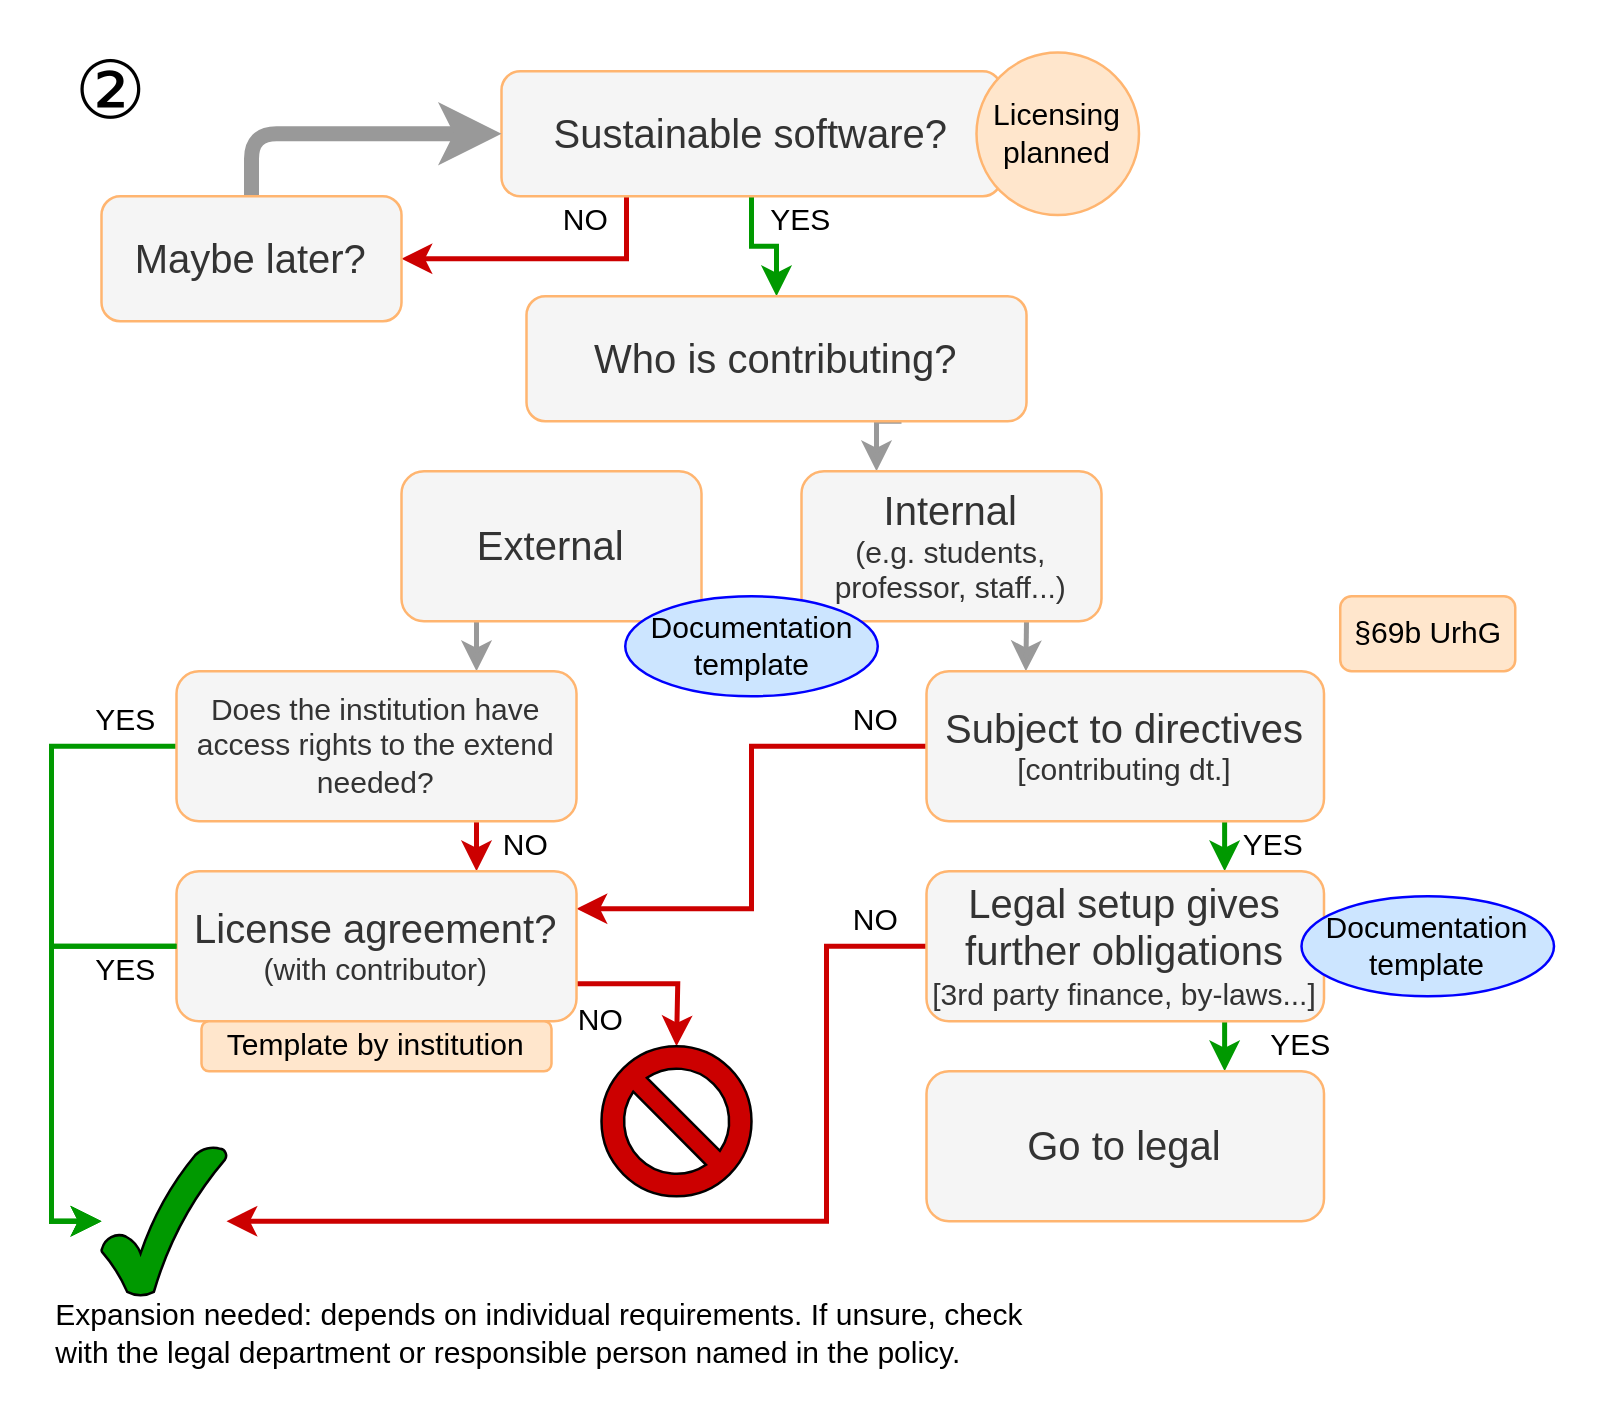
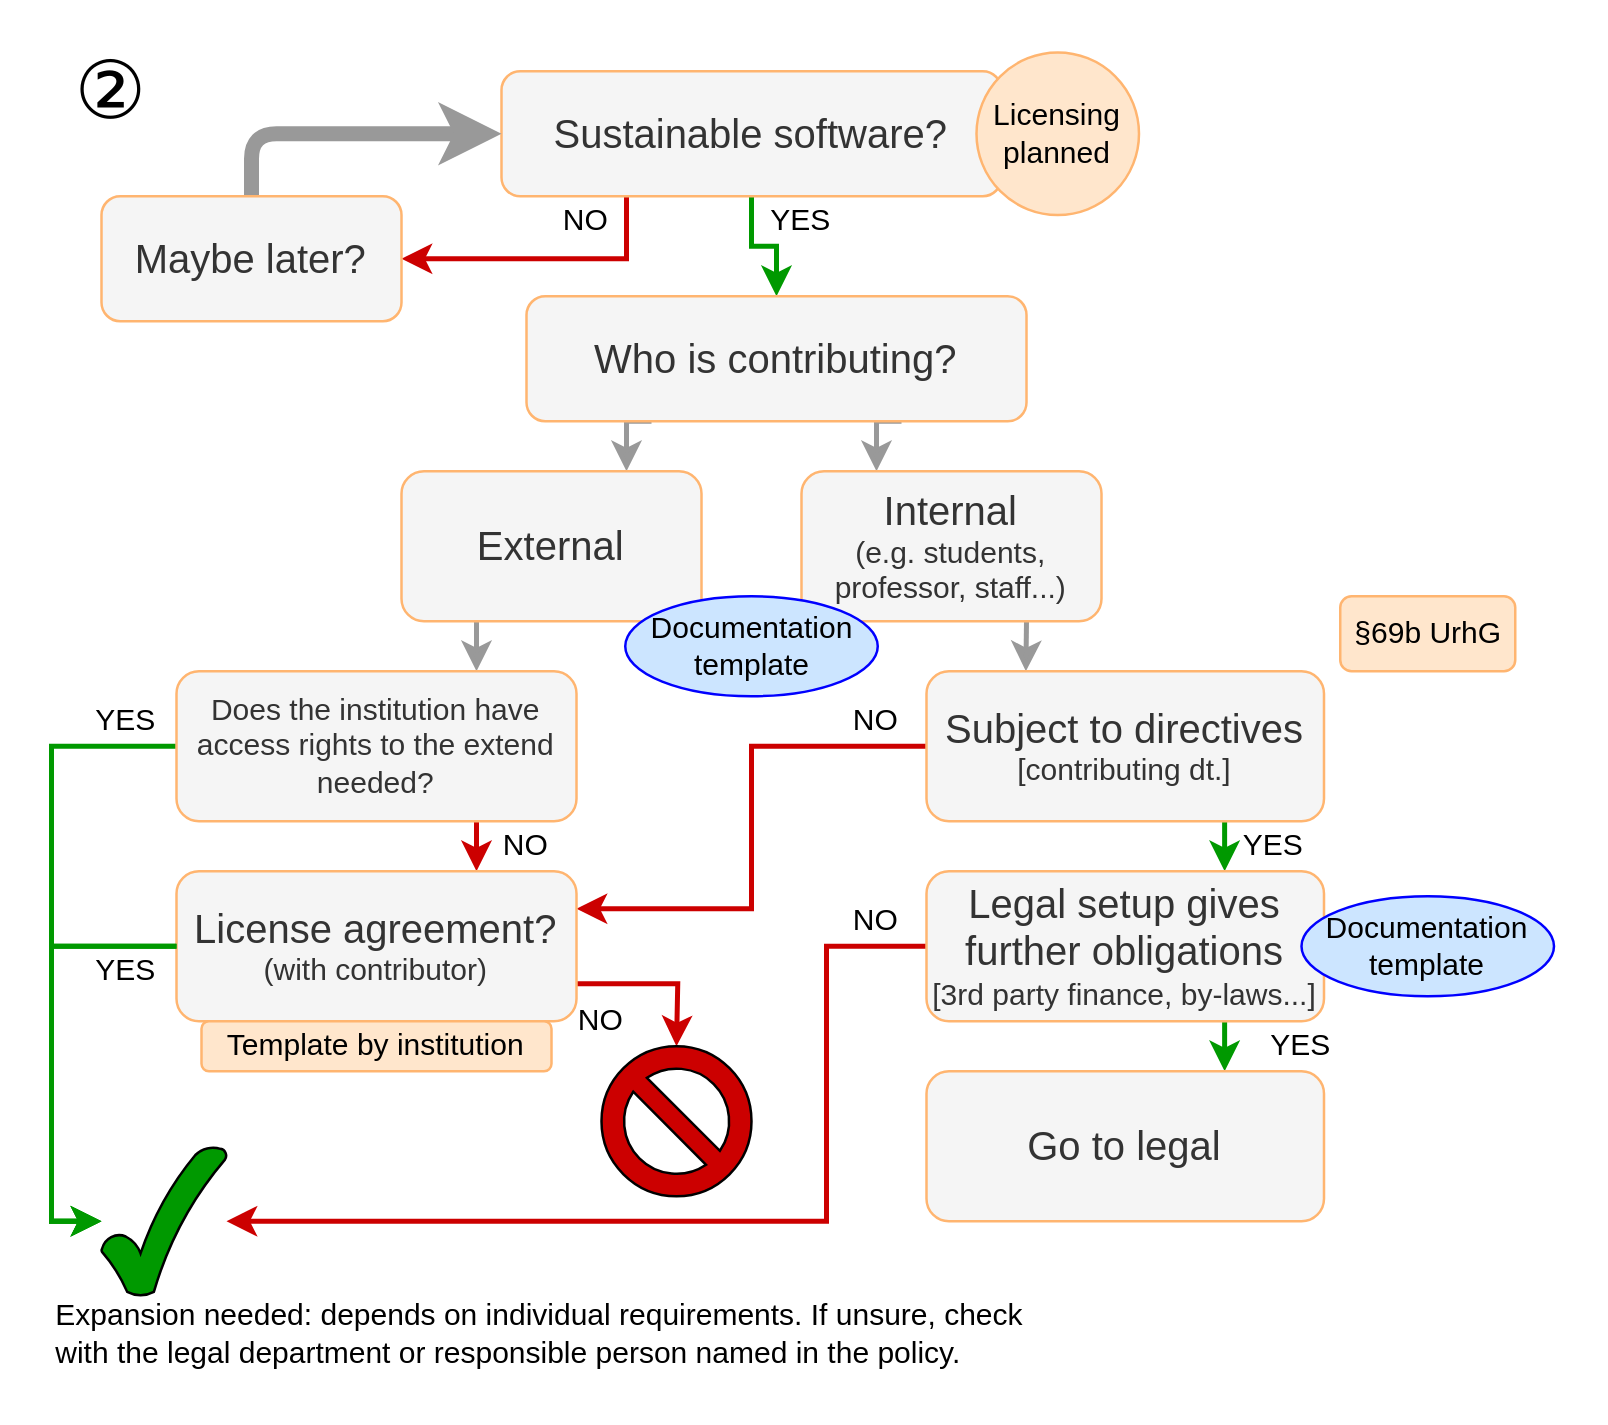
none -> (626, 423)
